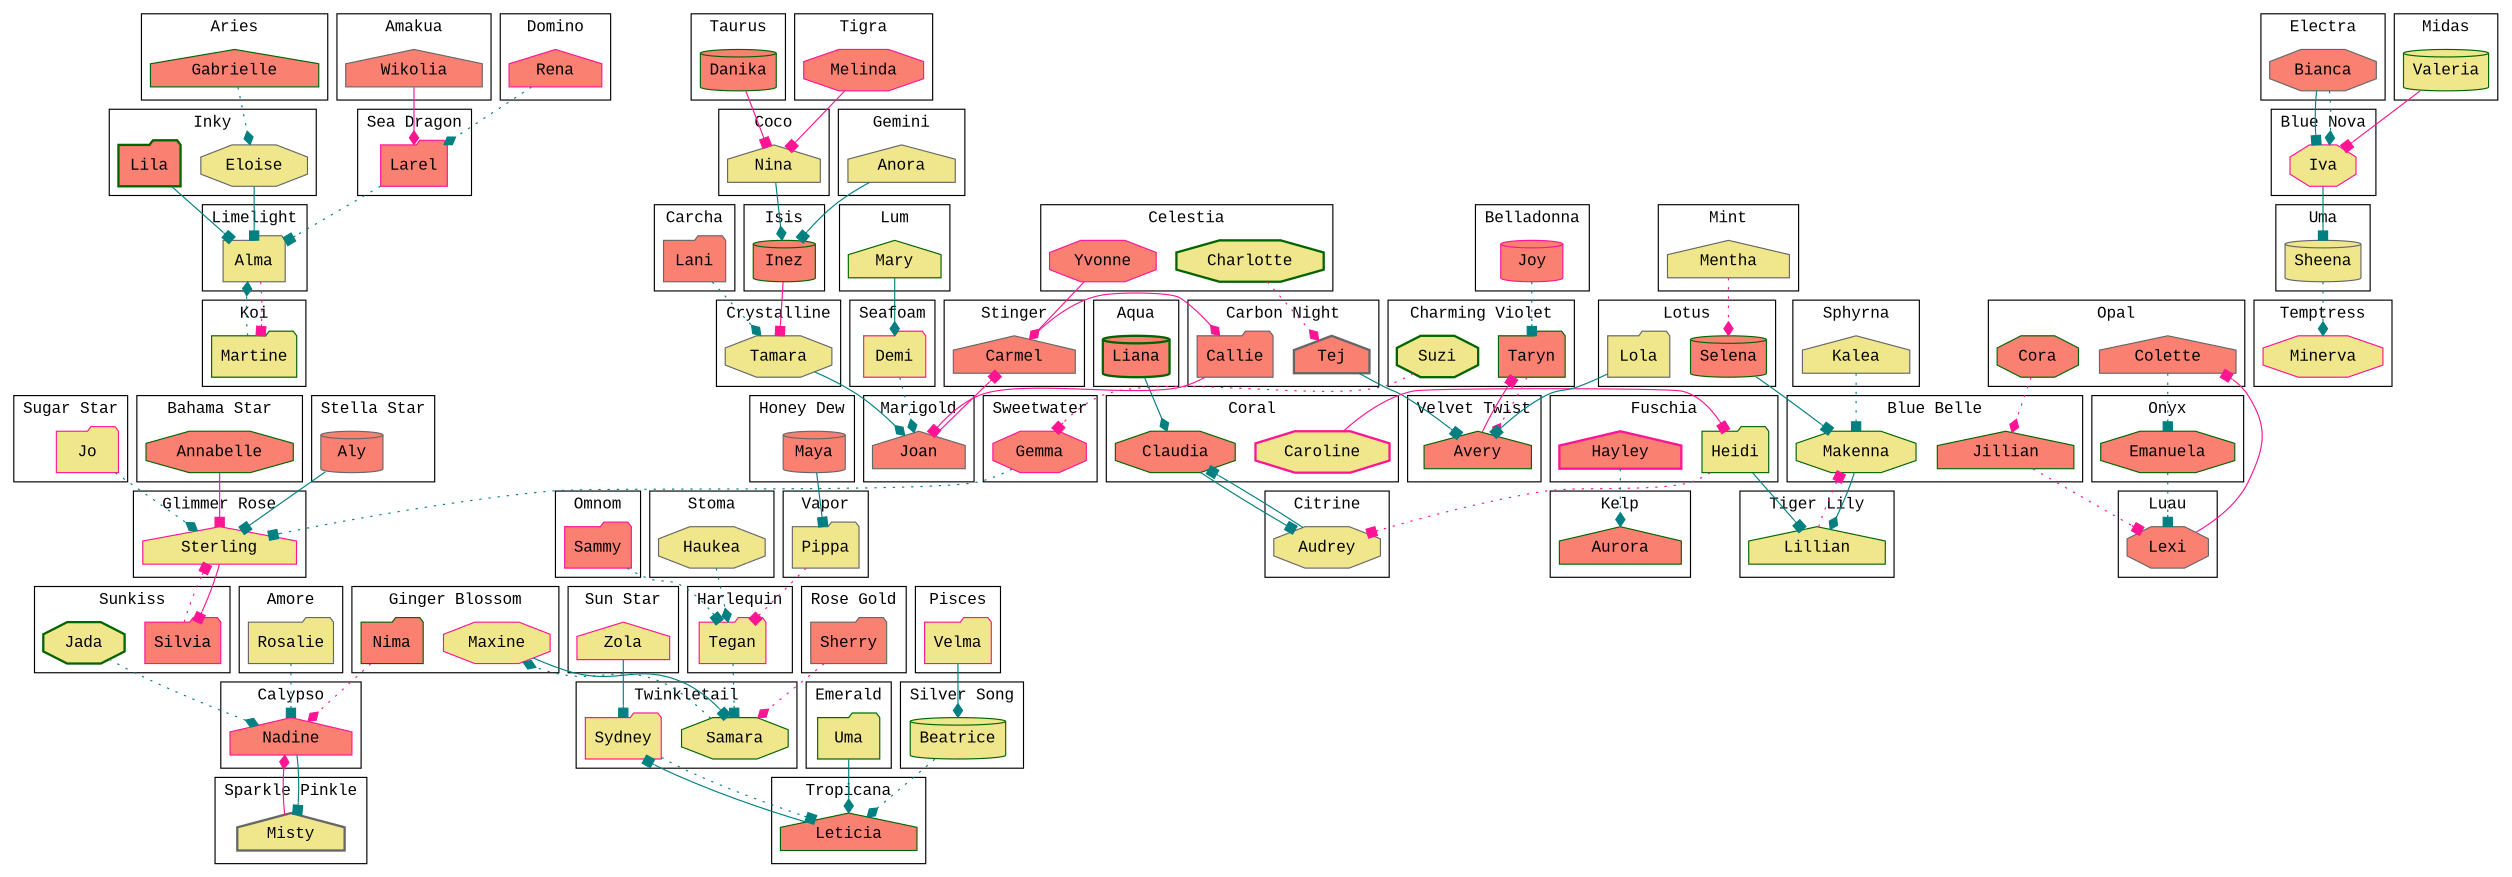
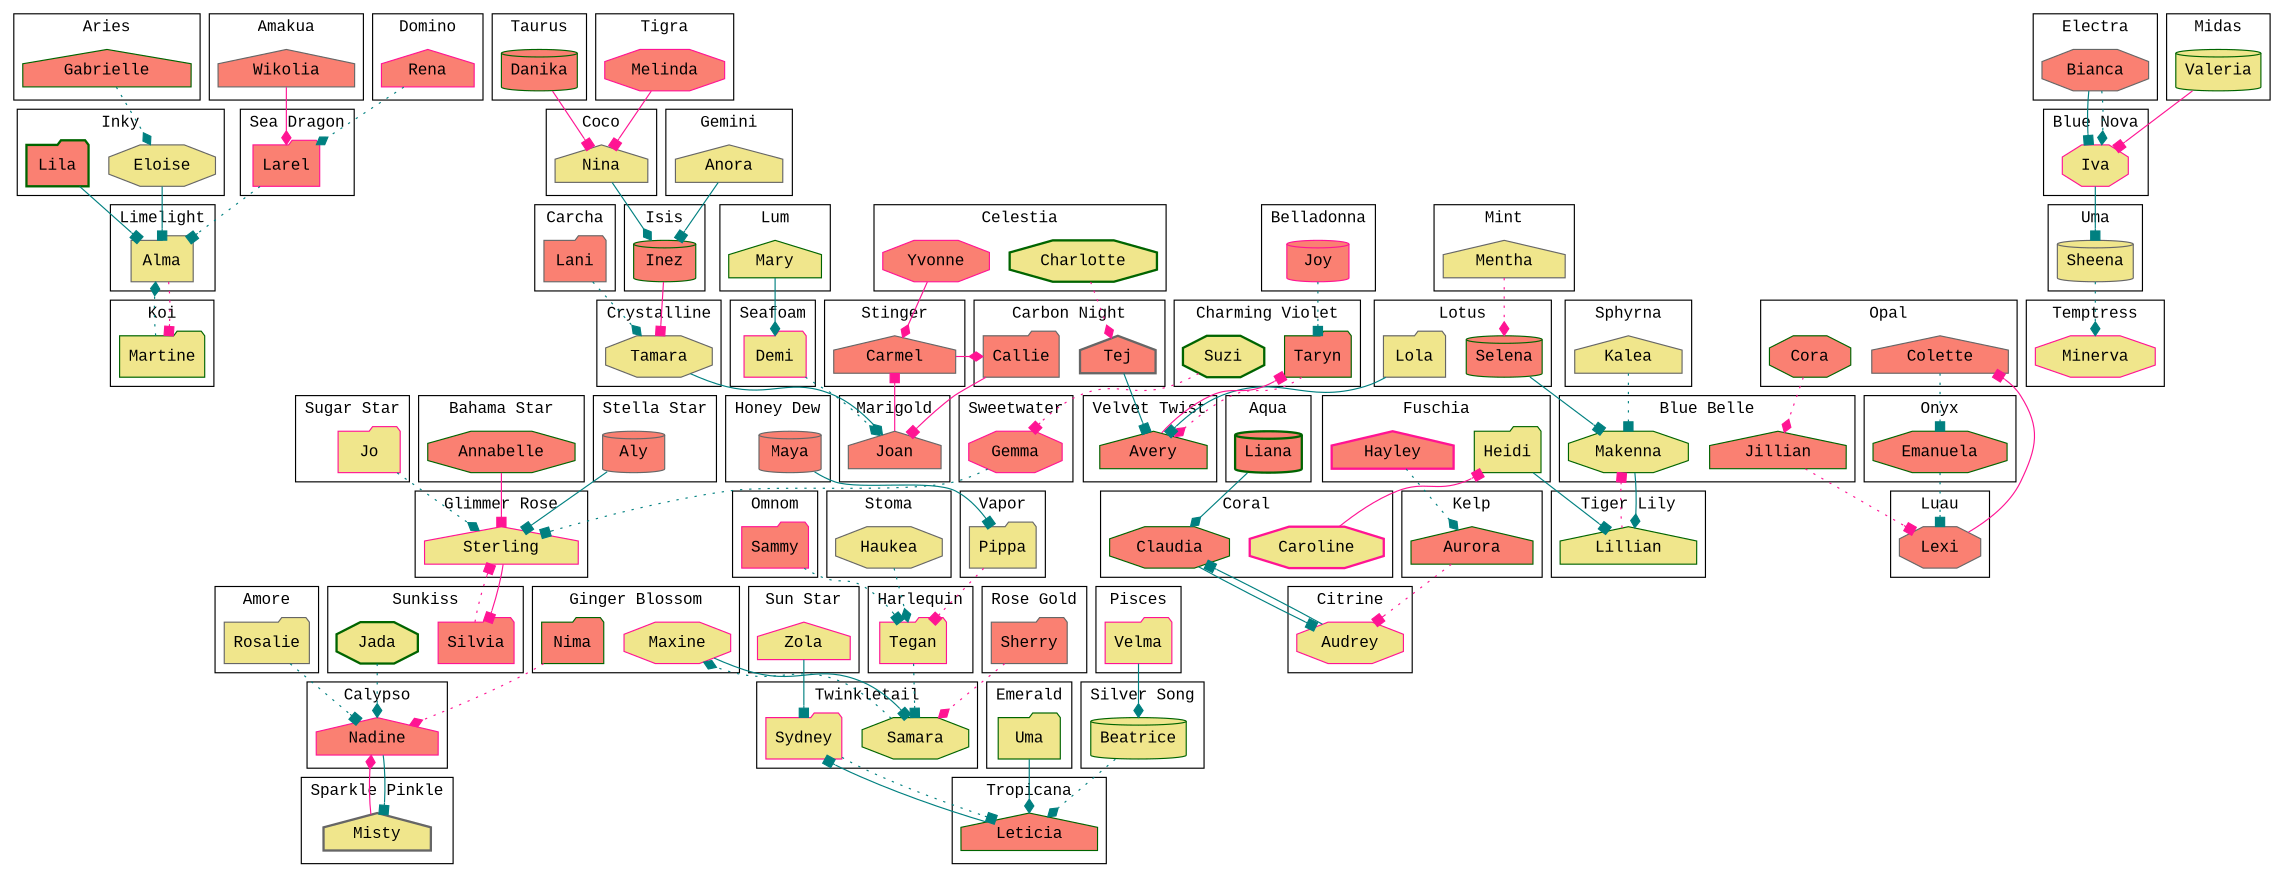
(1535, 493) -> (1419, 589)
(1327, 547) -> (1350, 643)
